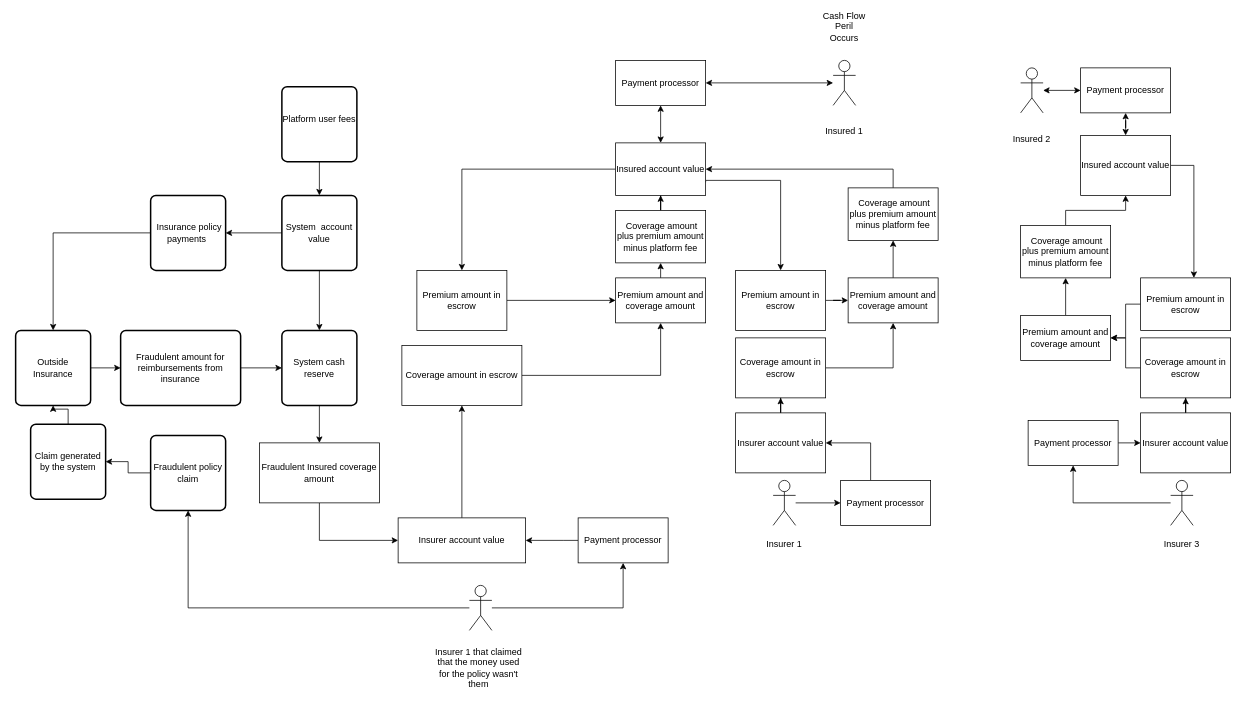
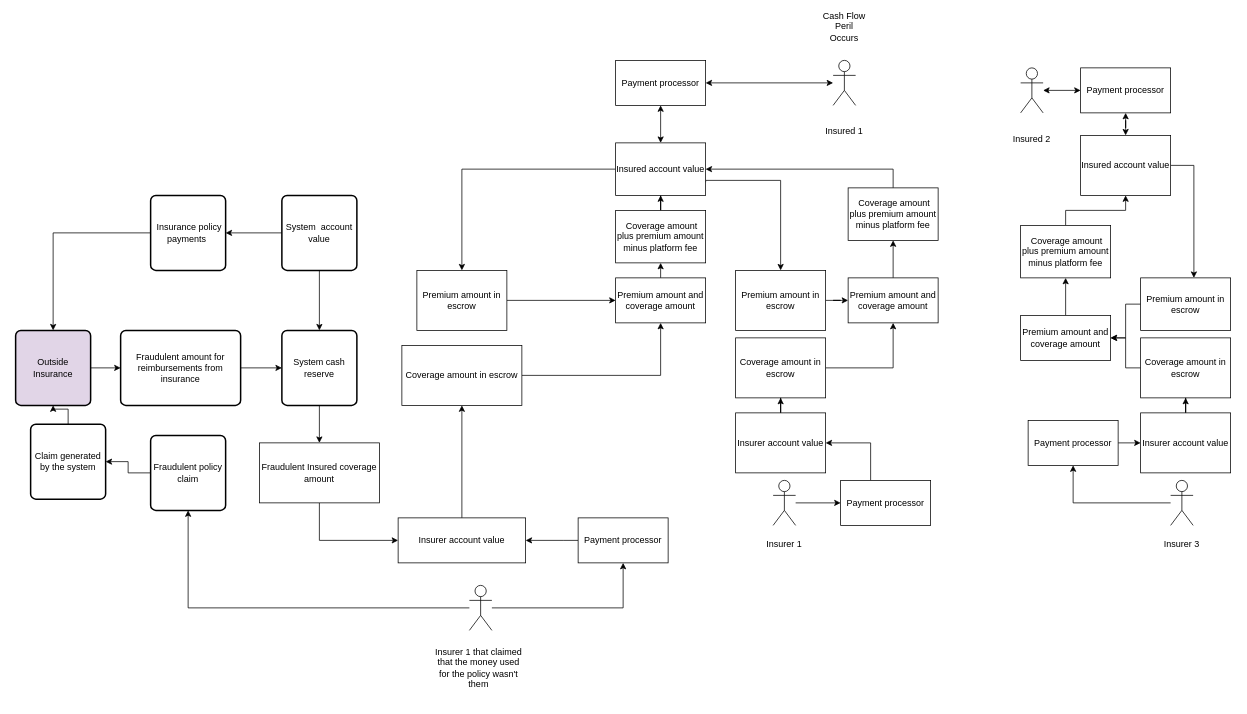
(319, 124) -> none
(319, 176) -> none
(53, 368) -> (53, 368)
